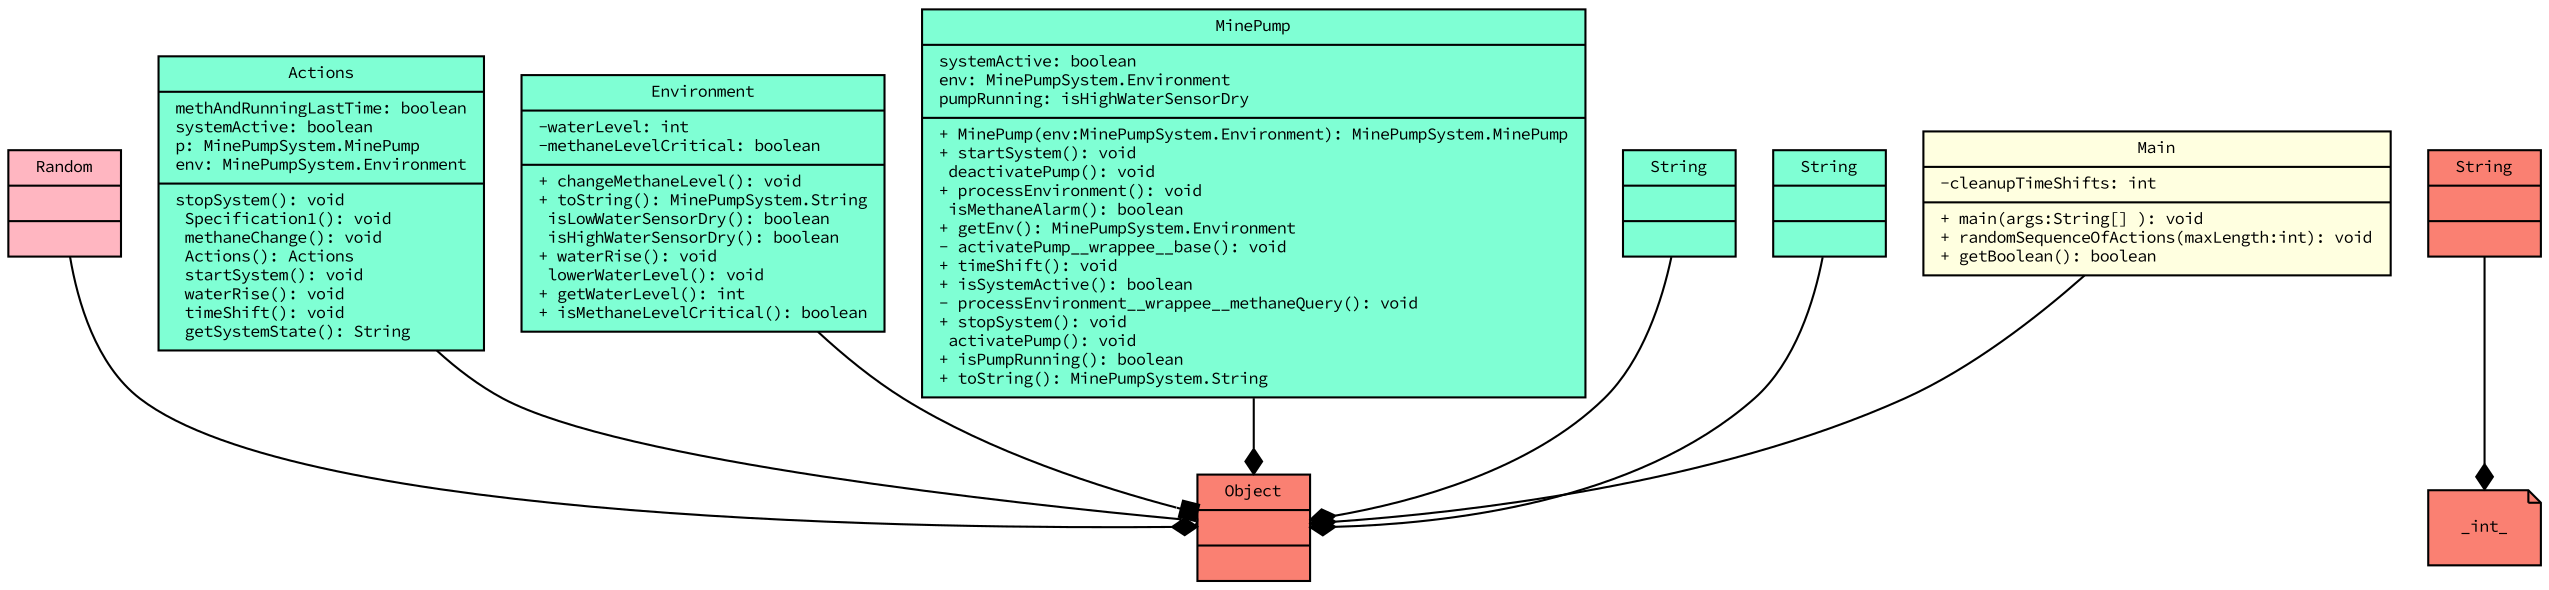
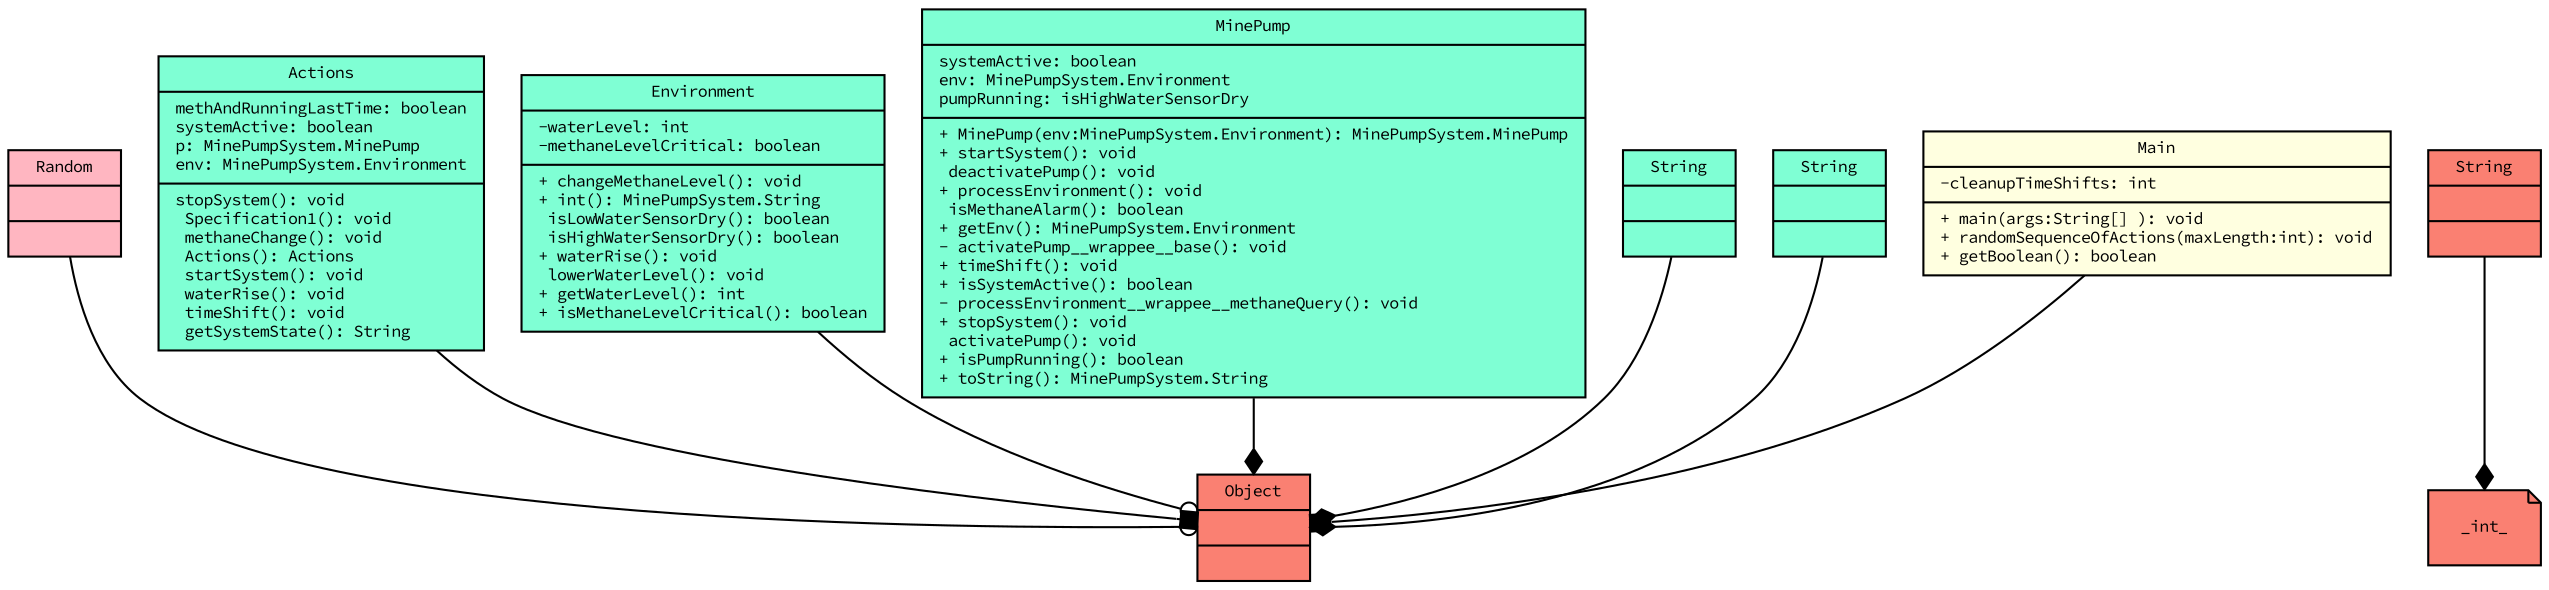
(703, 200) -> (680, 200)
(986, 442) -> (988, 442)
(1732, 458) -> (1730, 459)
(797, 472) -> (795, 472)
(567, 504) -> (571, 504)
